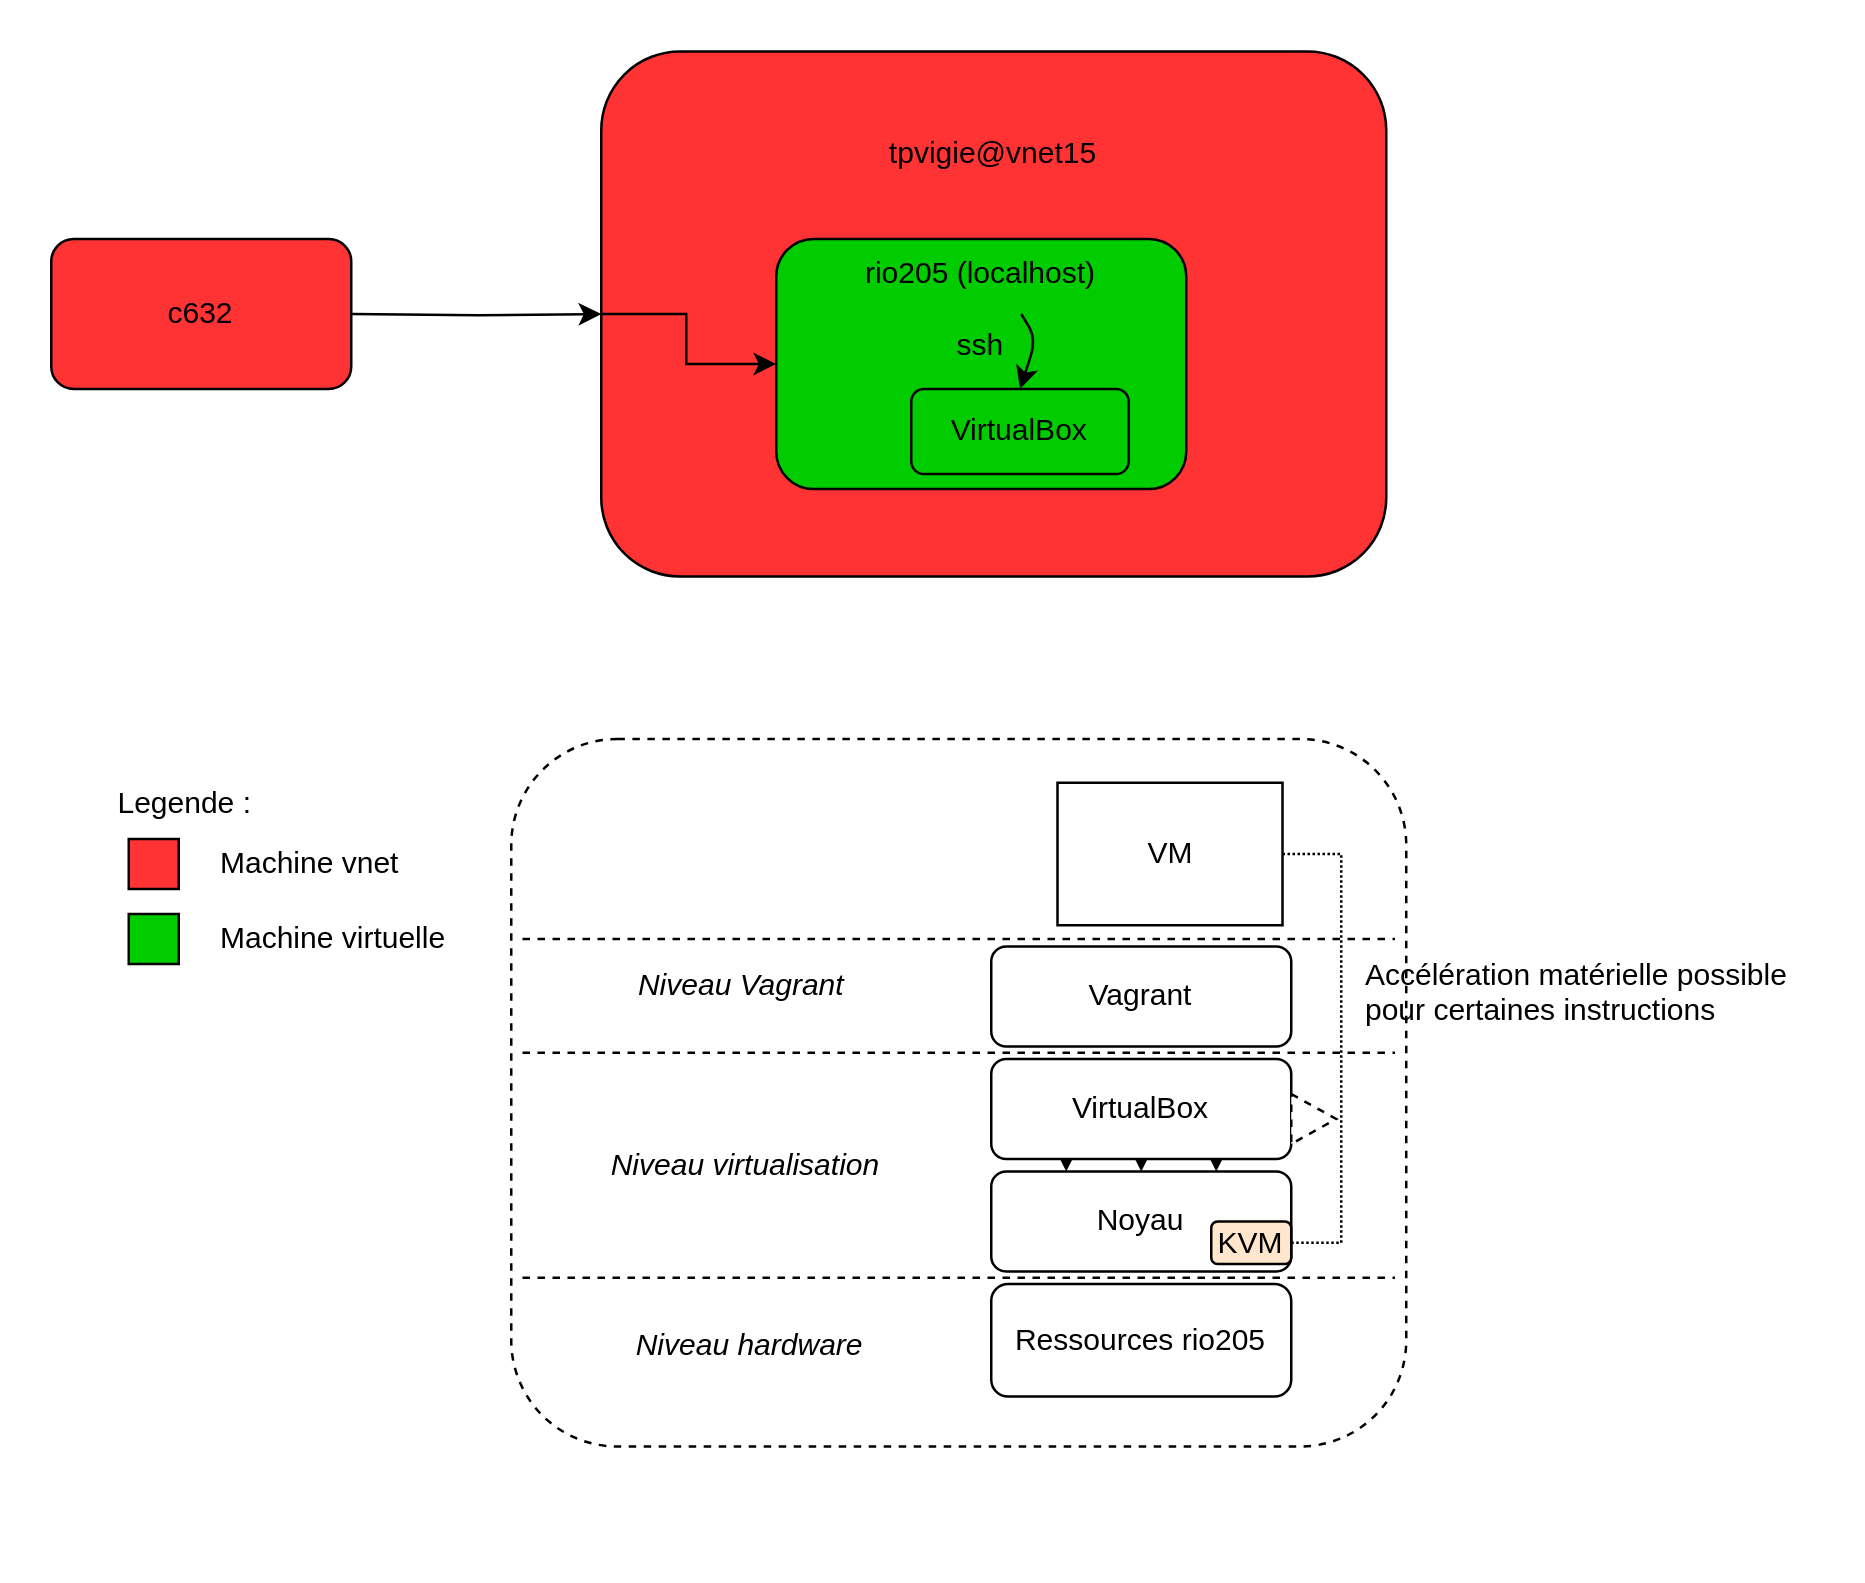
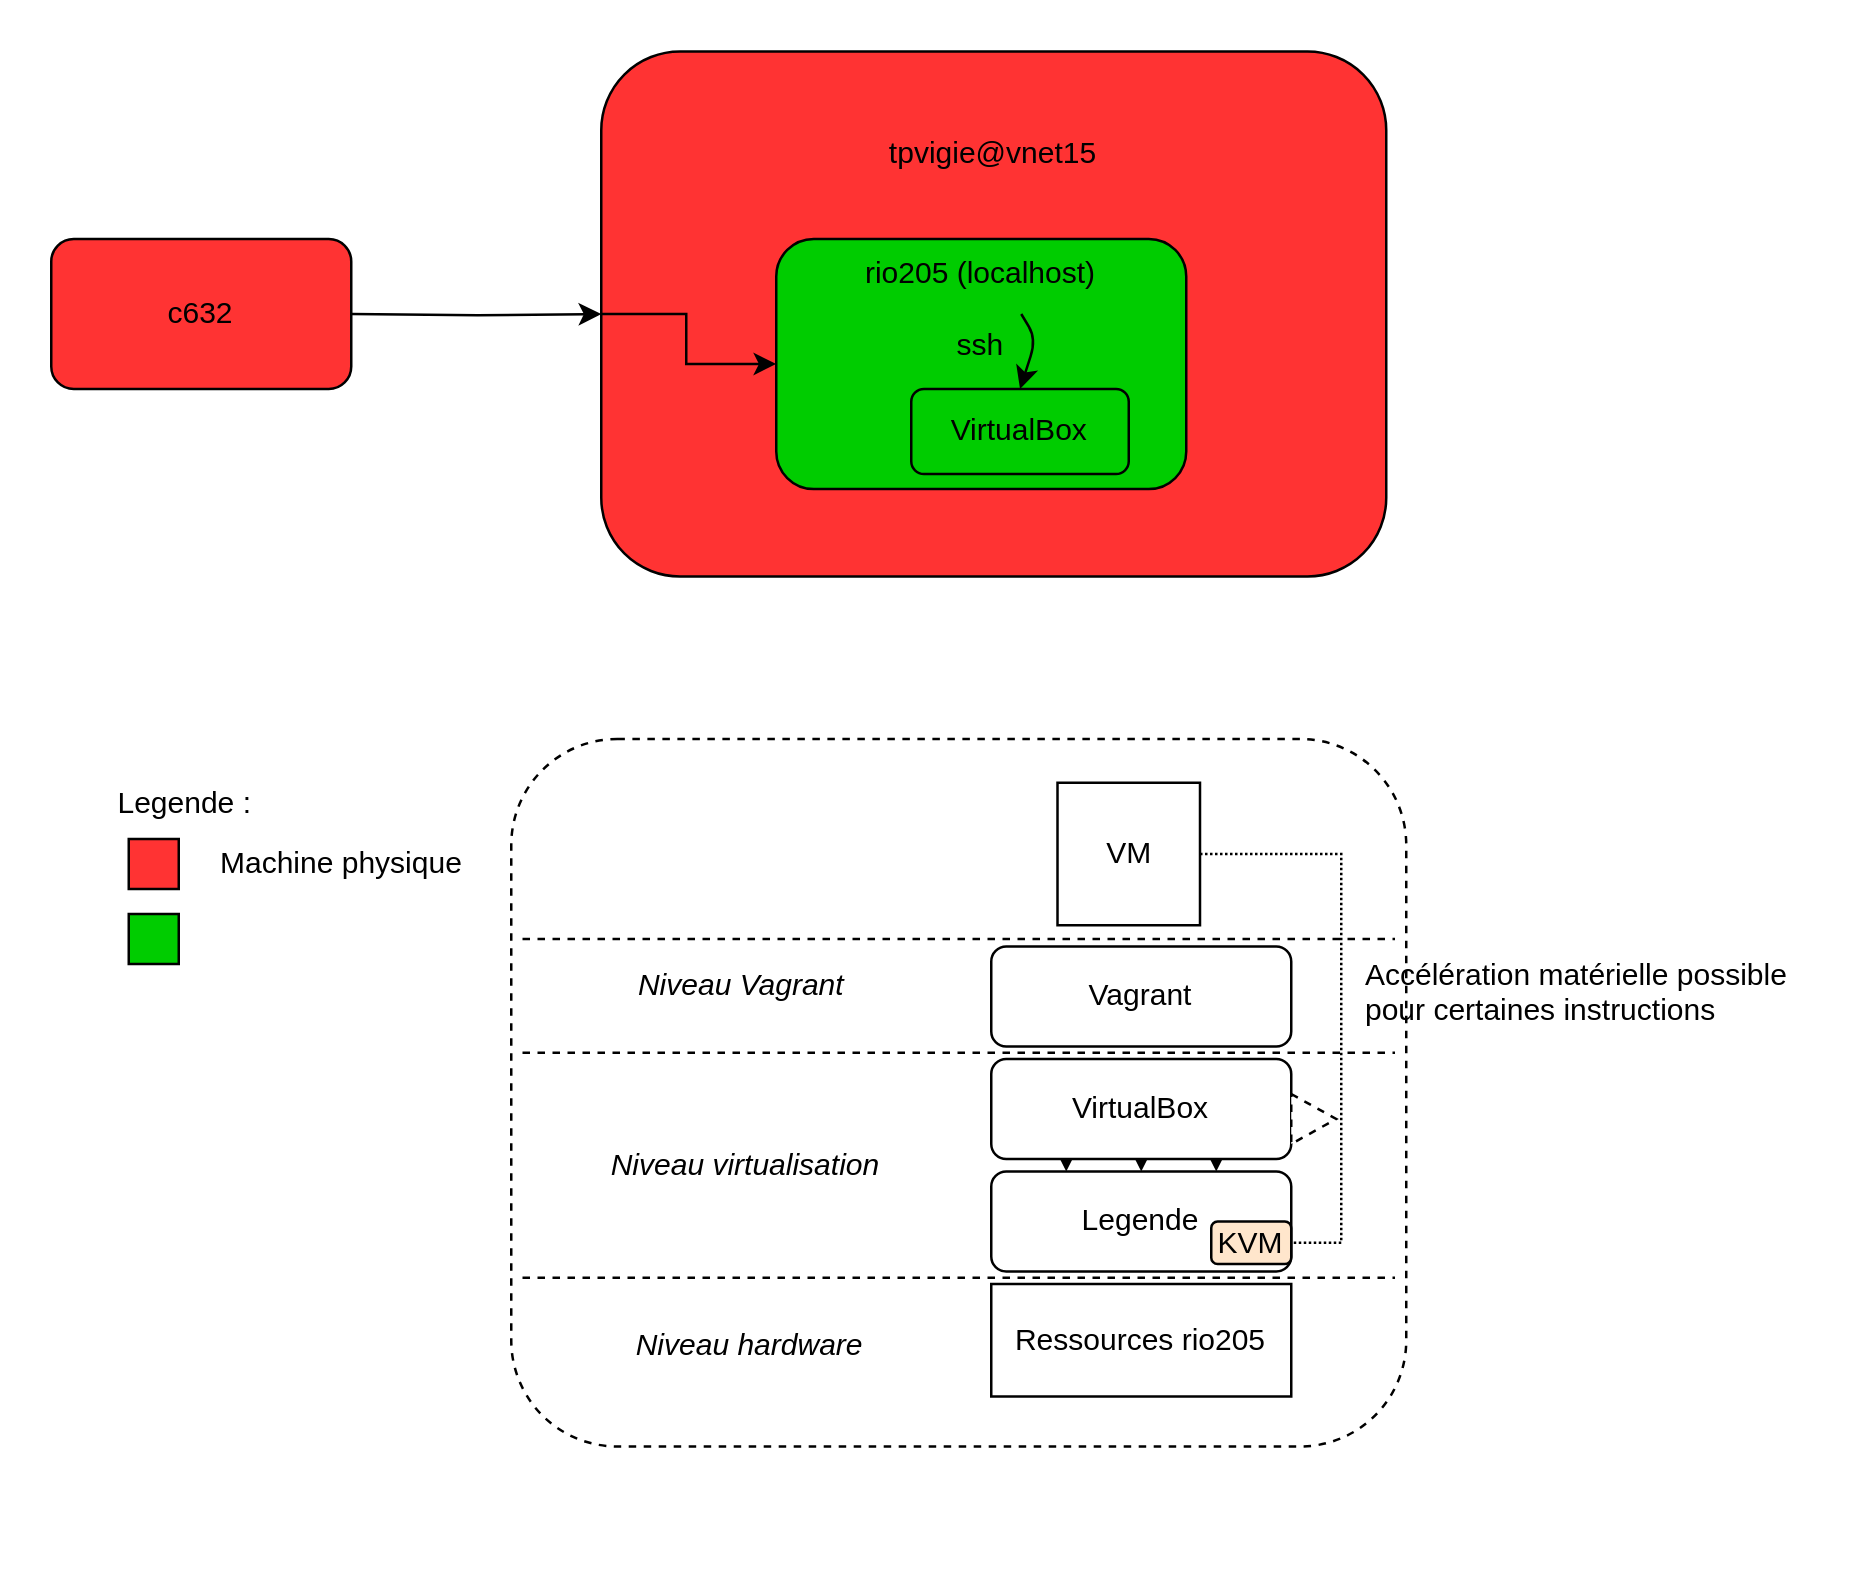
(1170, 854) -> (1129, 854)
(314, 864) -> (344, 864)
(354, 939) -> none
(1141, 1221) -> (1141, 1221)
(1141, 1340) -> (1141, 1340)
